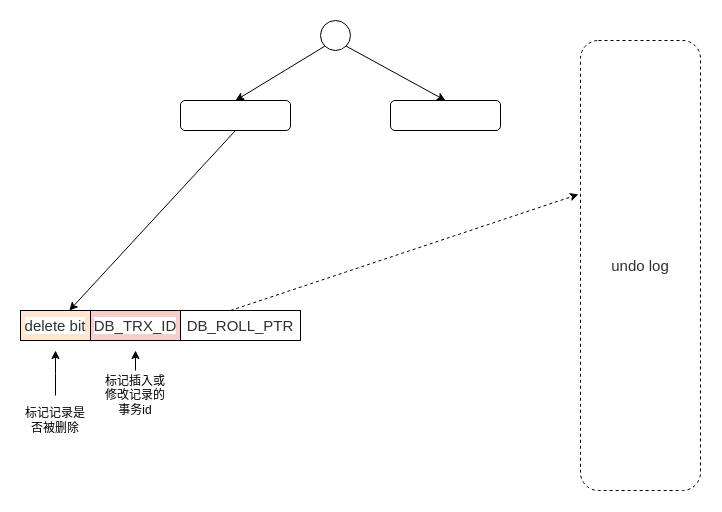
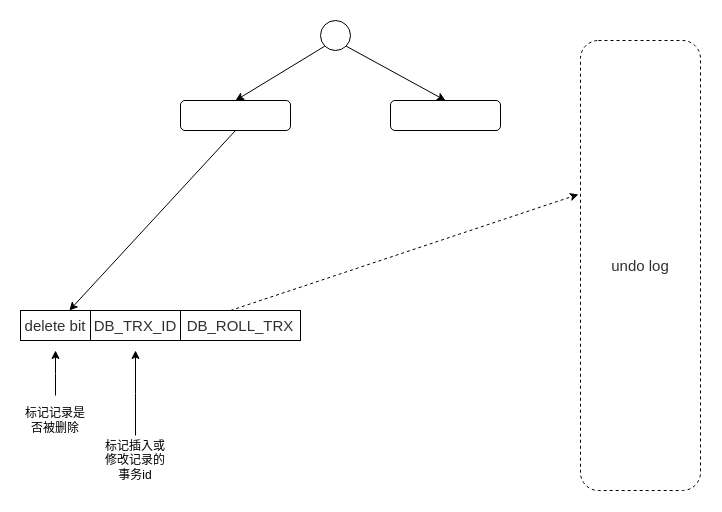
(56, 326) -> (56, 326)
(136, 326) -> (136, 326)
(241, 326) -> (241, 326)
(136, 396) -> (136, 461)
